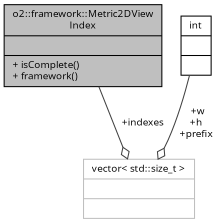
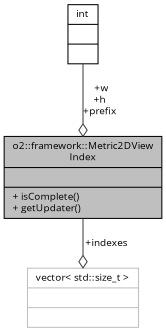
(46, 76) -> (47, 208)
(179, 113) -> (83, 94)
